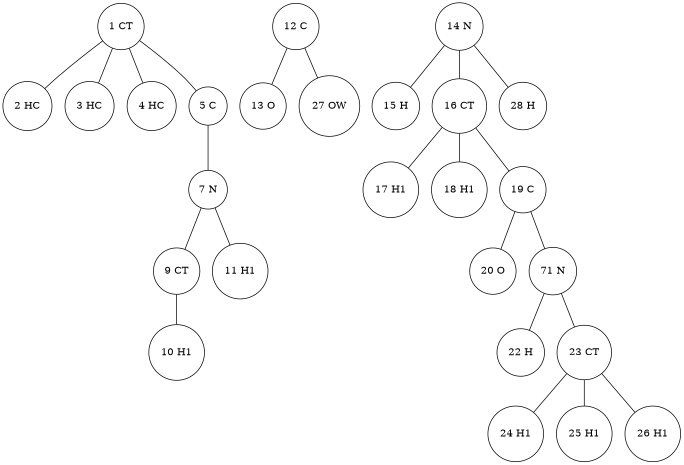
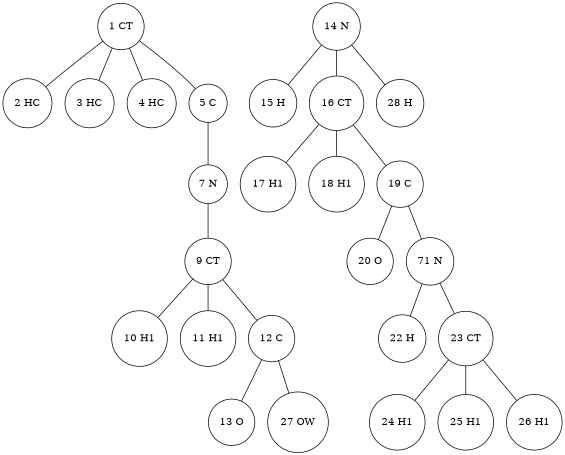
(223, 227) -> (208, 298)
none -> (240, 300)
